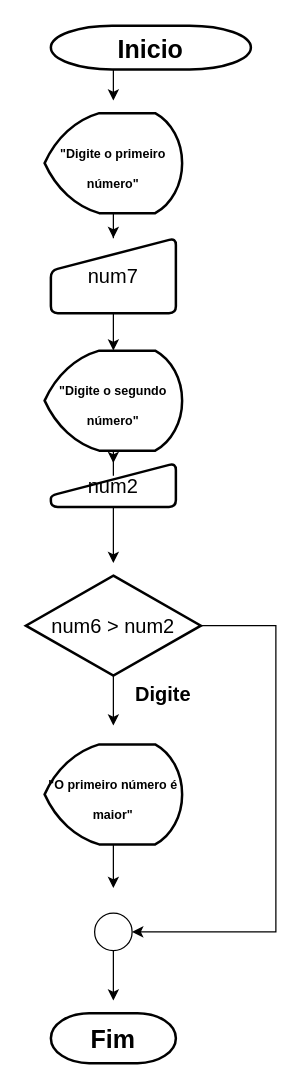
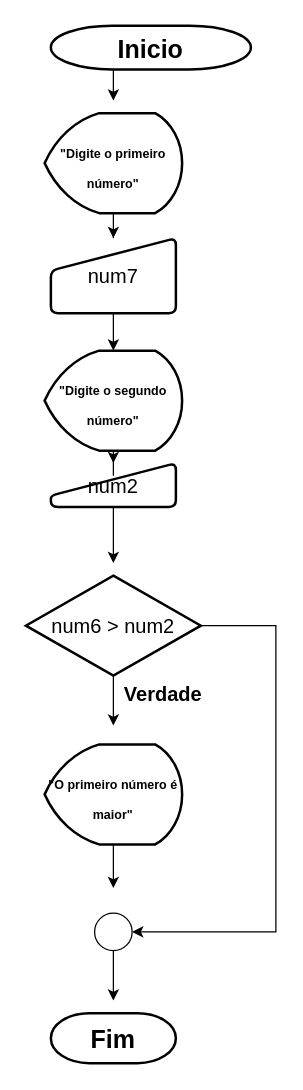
(163, 694) -> (163, 694)
